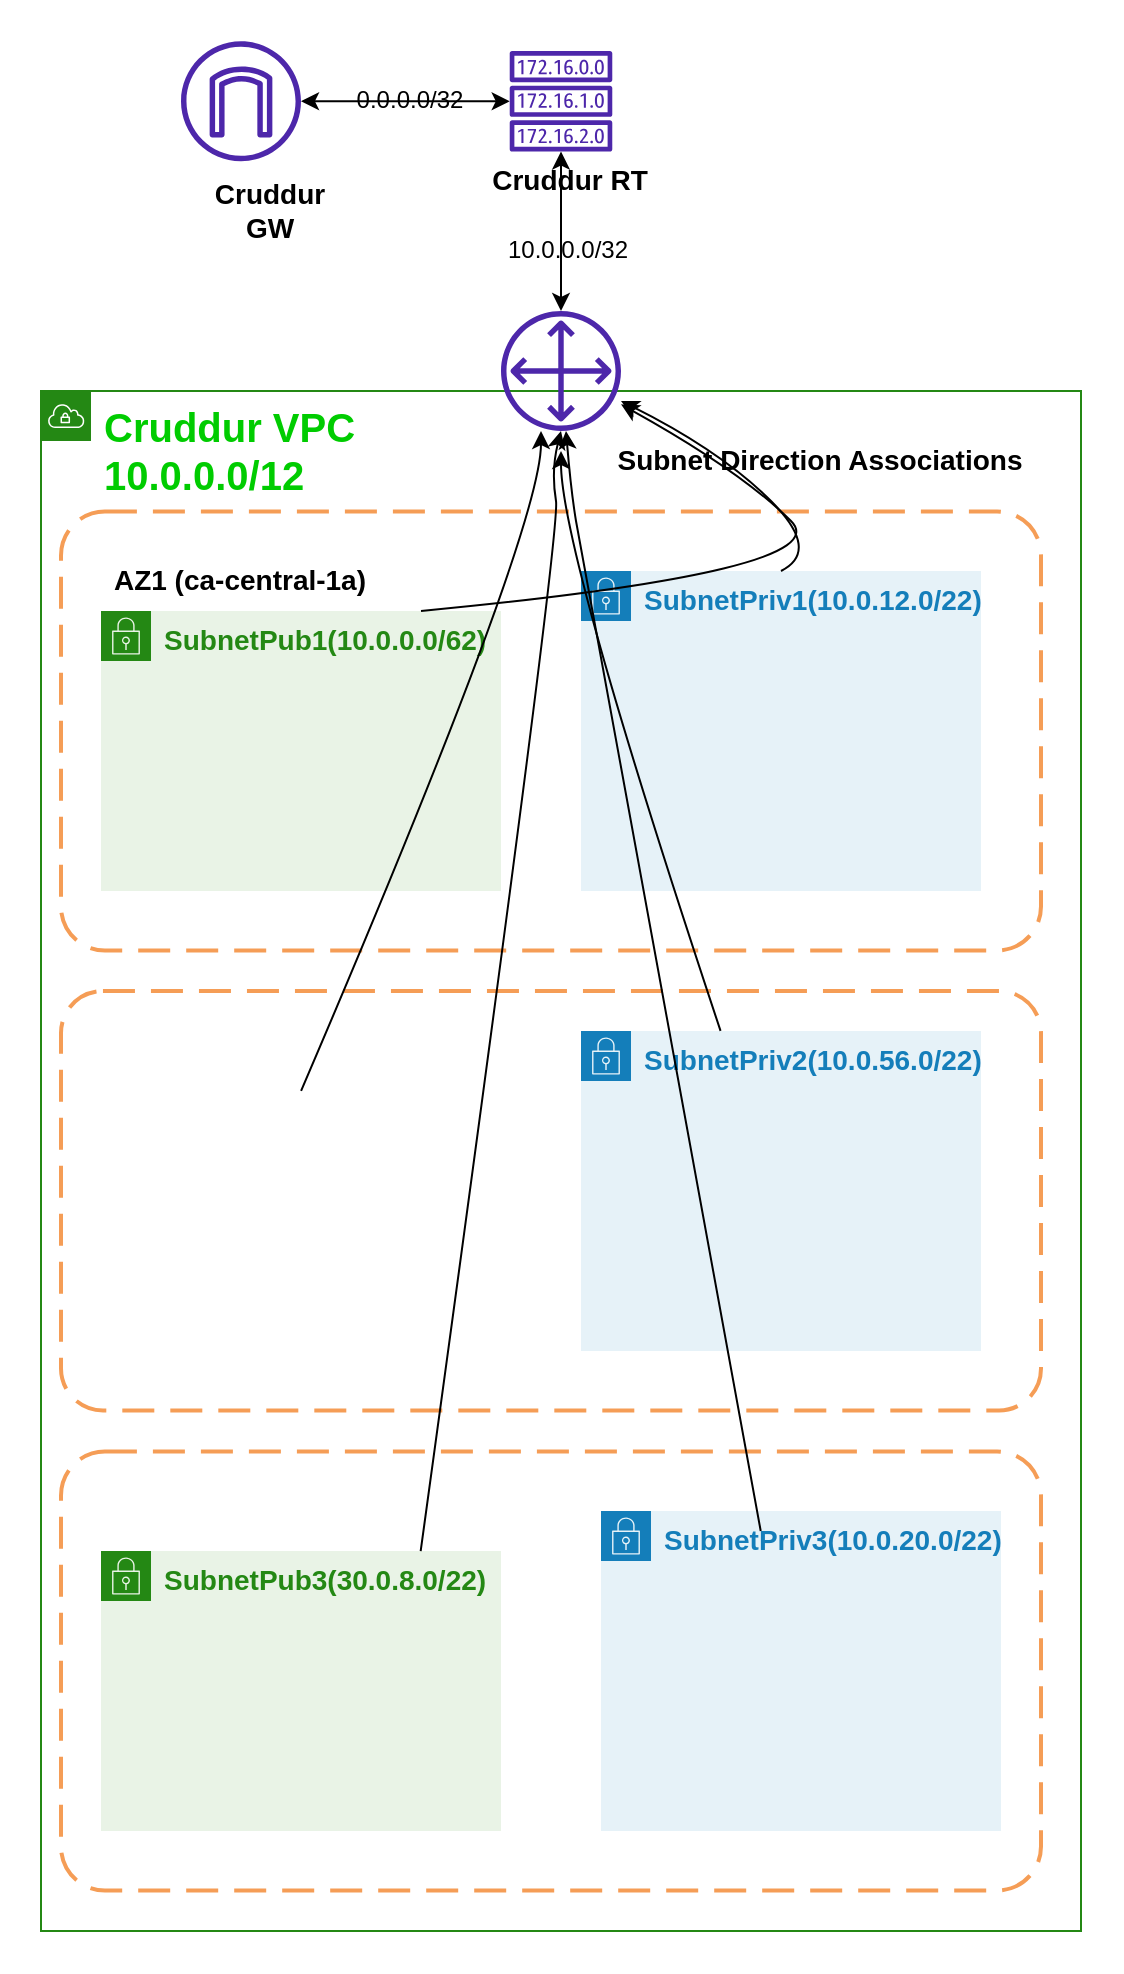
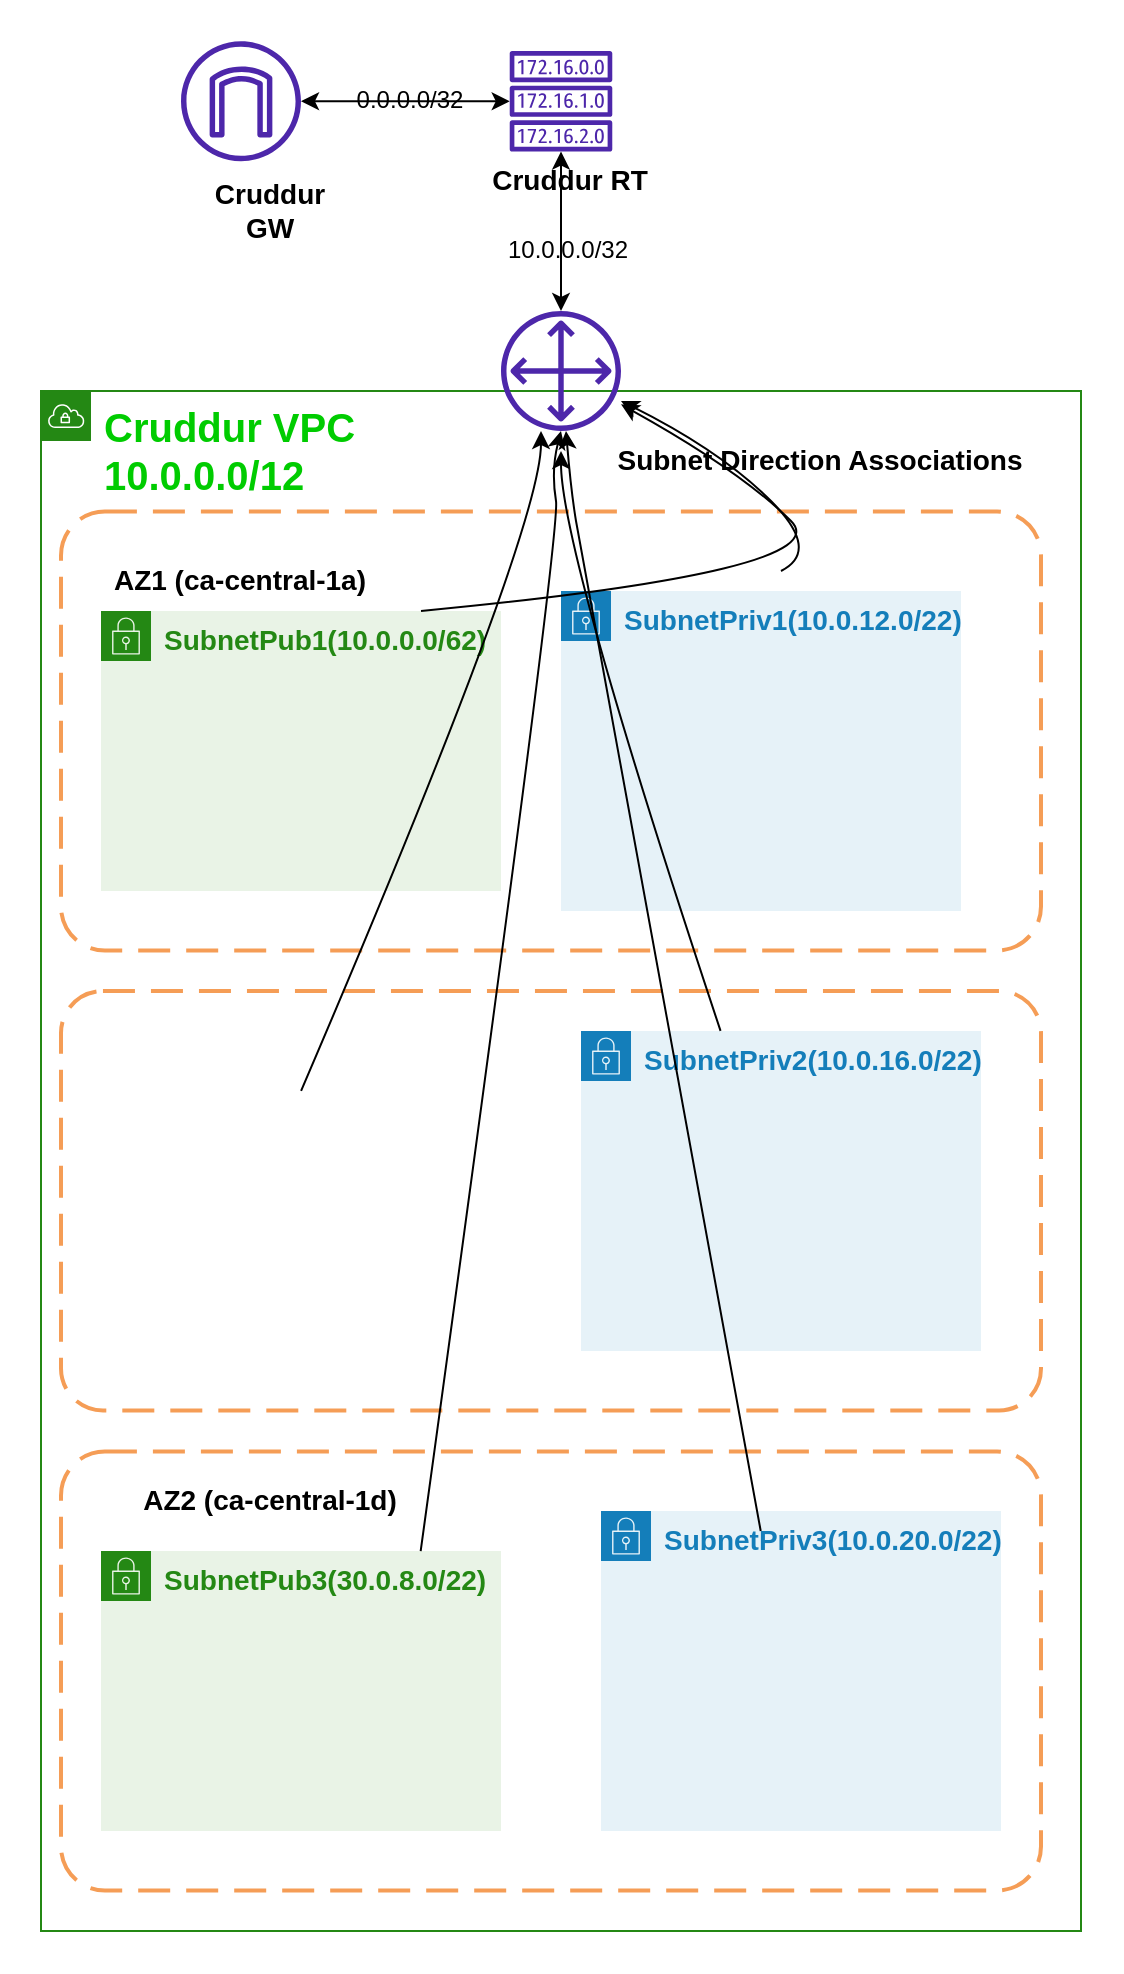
(781, 731) -> (761, 751)
(801, 1059) -> (801, 1059)
none -> (271, 1501)
